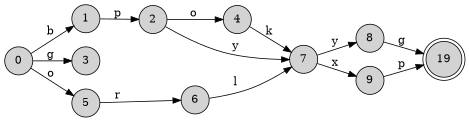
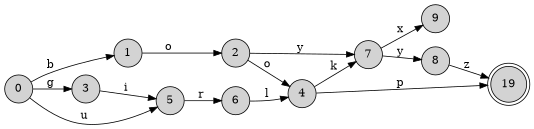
(119, 14) -> (170, 47)
(404, 41) -> (469, 65)
(400, 72) -> (398, 89)
(52, 74) -> (86, 116)
(249, 89) -> (265, 101)
none -> (124, 94)
